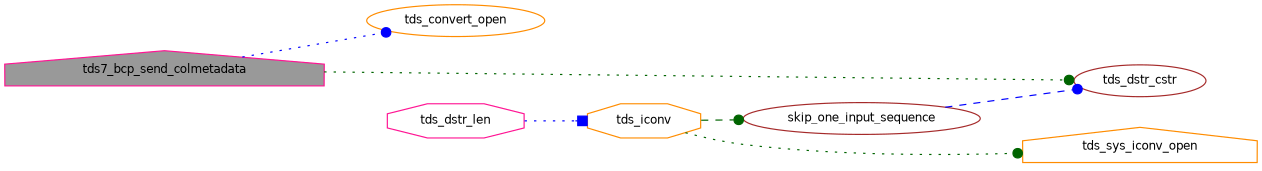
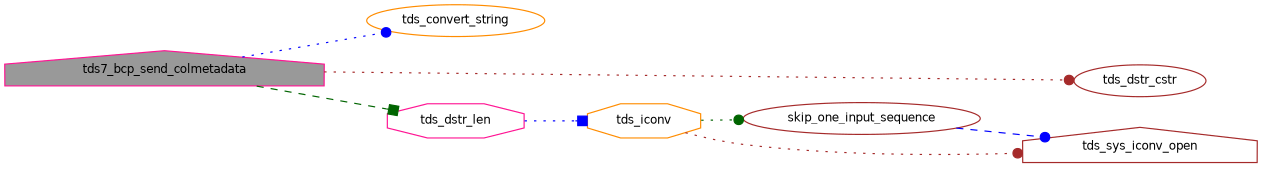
(456, 21) -> (456, 21)
(694, 76) -> (694, 76)
none -> (322, 98)
(1009, 99) -> (998, 132)
(718, 120) -> (718, 120)
(1140, 147) -> (1140, 147)
(848, 153) -> (848, 153)
